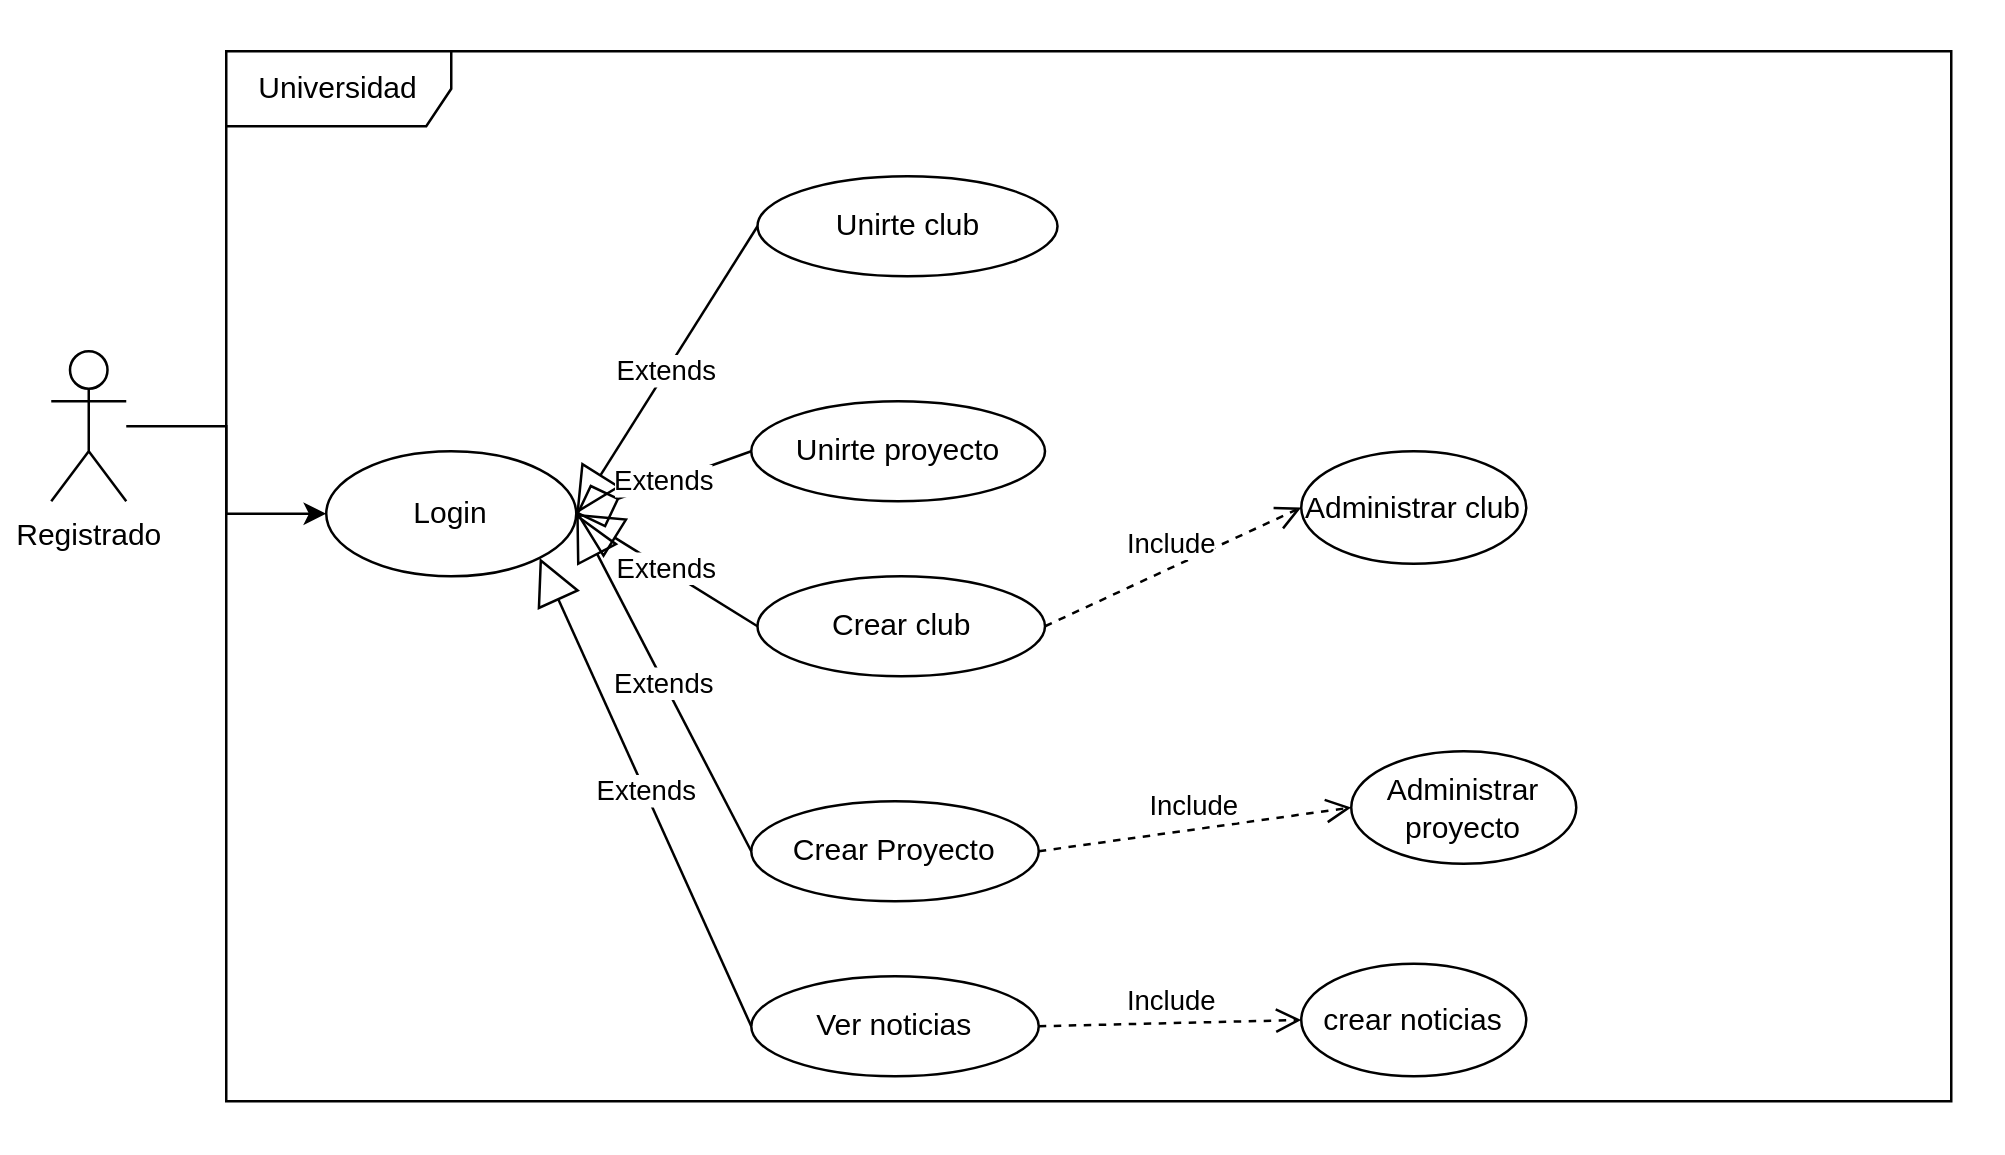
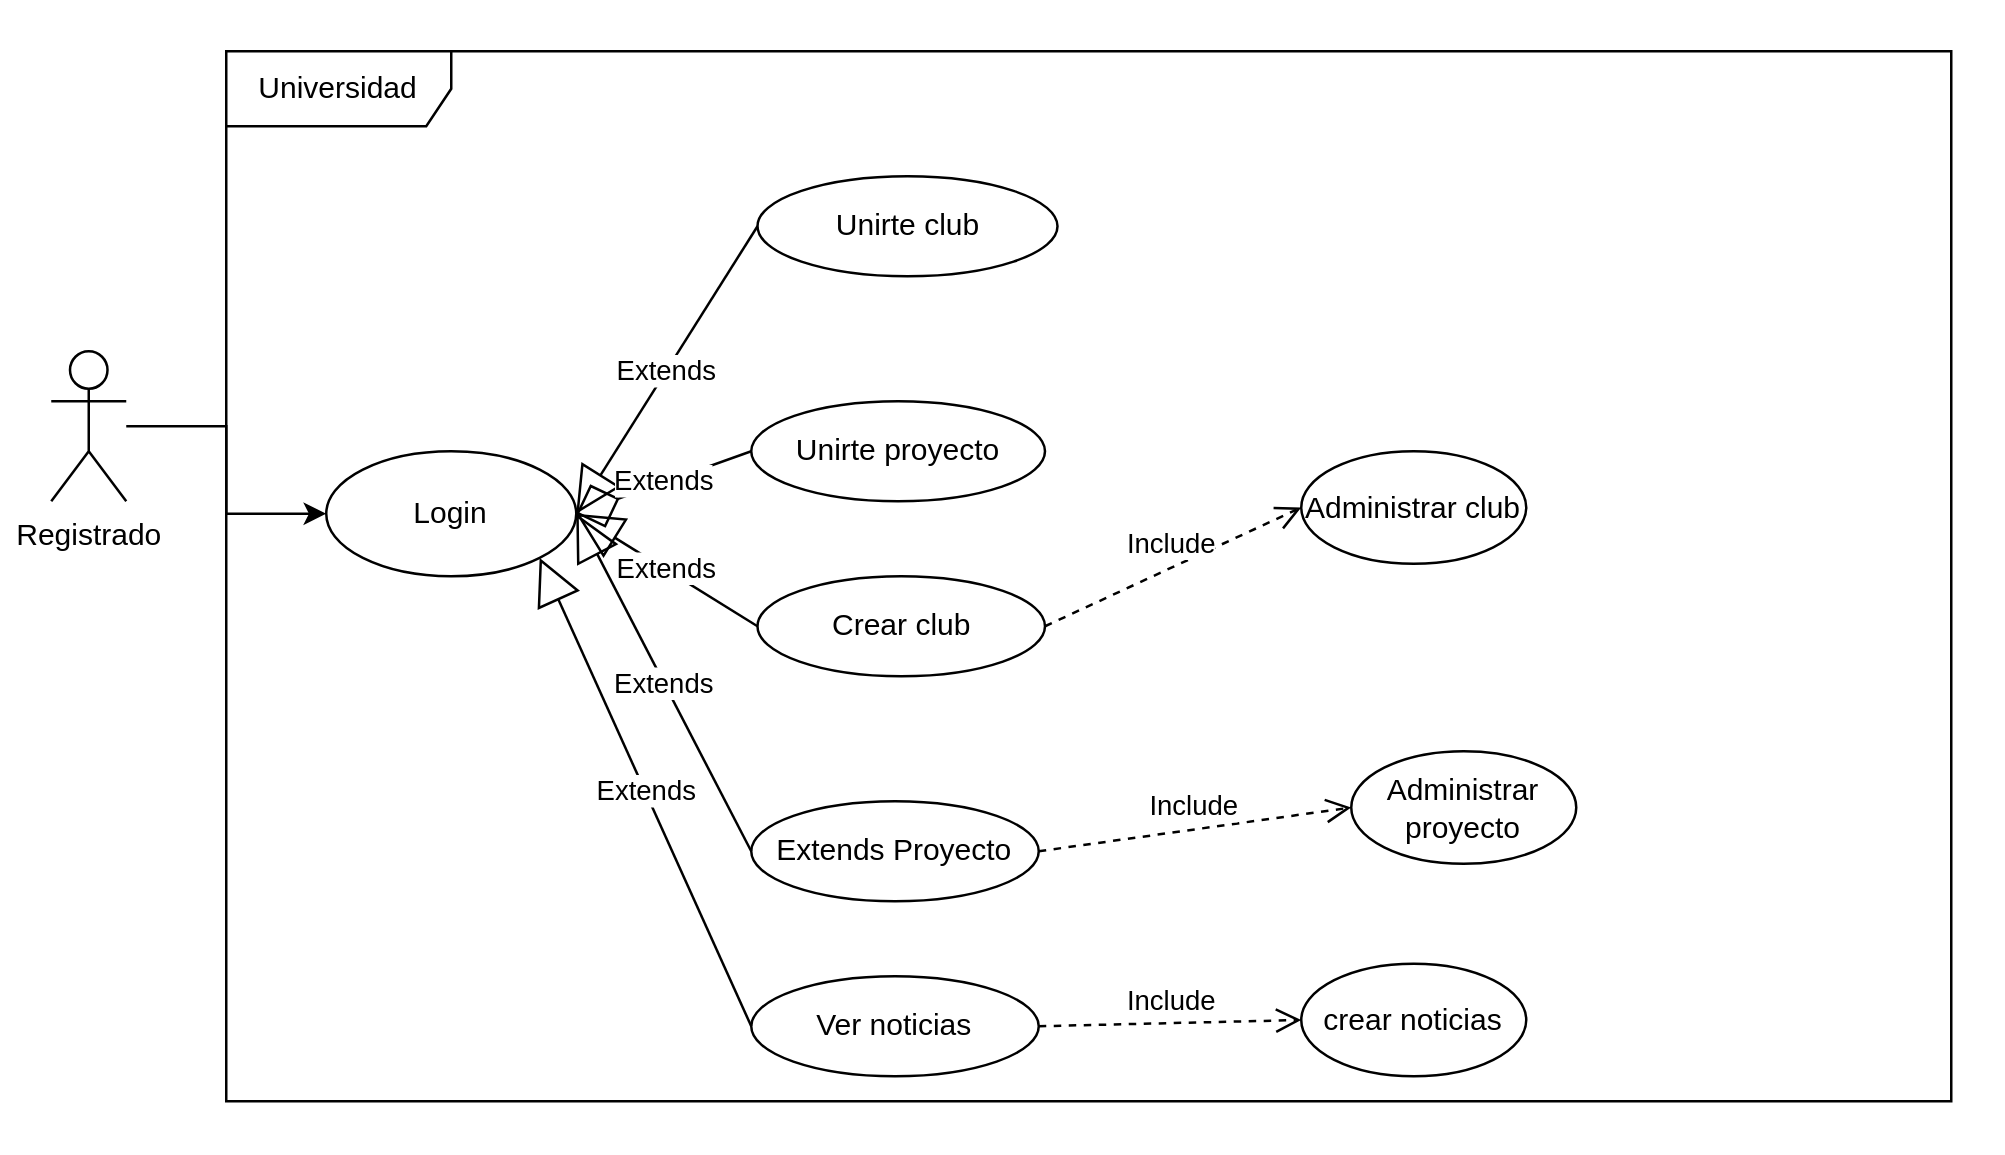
(895, 851) -> (895, 851)
